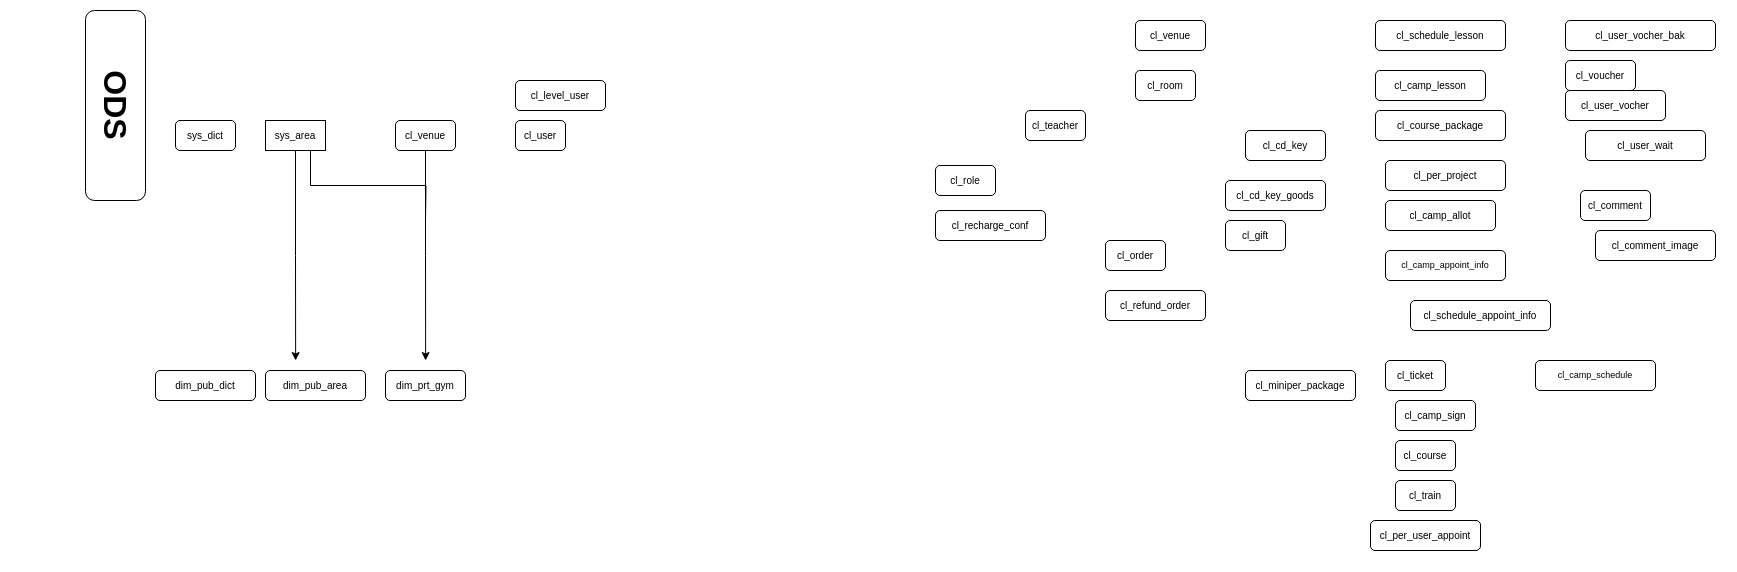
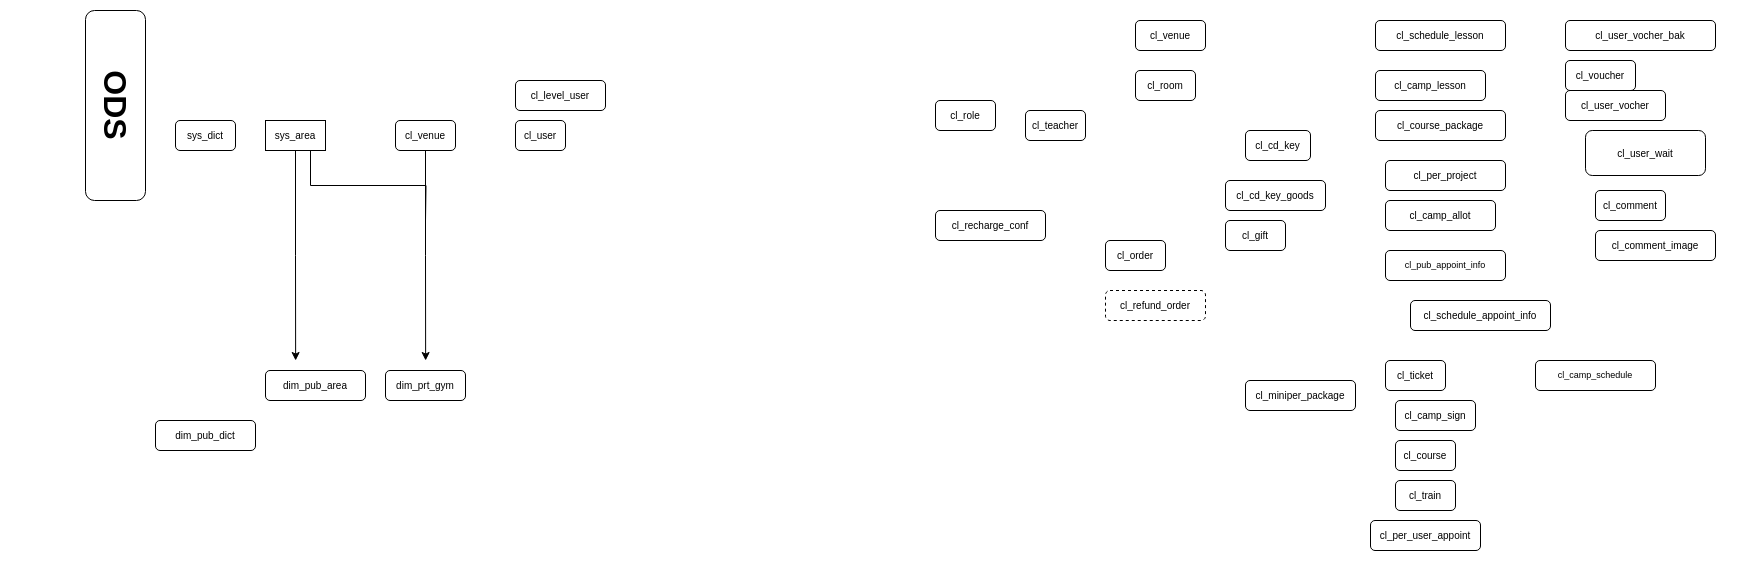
(1286, 146) -> (1278, 146)
(1646, 146) -> (1646, 153)
(966, 181) -> (966, 116)
(1616, 206) -> (1631, 206)
(1446, 266) -> (1446, 266)
(1156, 306) -> (1156, 306)
(206, 386) -> (206, 436)
(1301, 386) -> (1301, 396)
